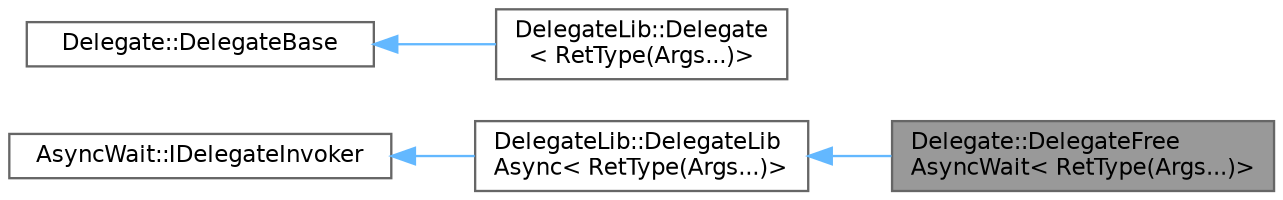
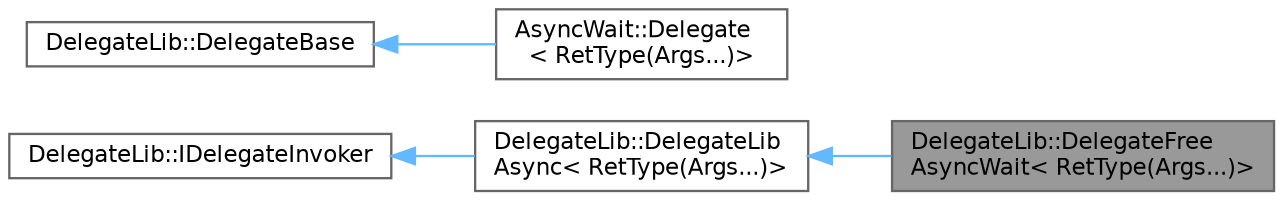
(200, 44) -> (200, 44)
(642, 44) -> (642, 44)
(200, 156) -> (200, 156)
(1083, 156) -> (1083, 156)
